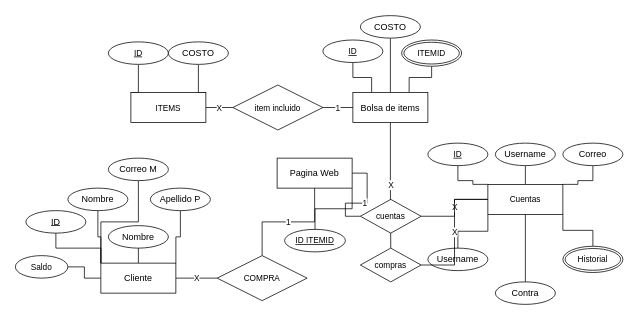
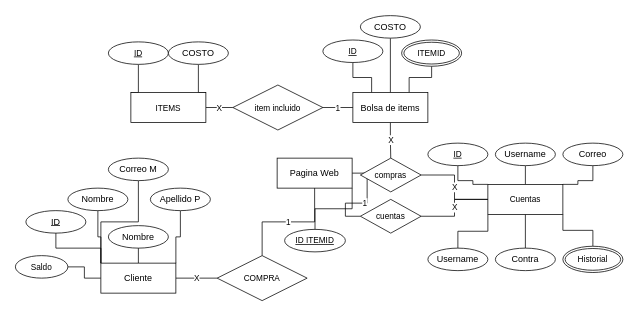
(391, 265) -> (391, 175)
(525, 293) -> (525, 259)
